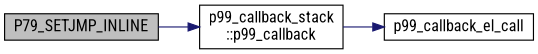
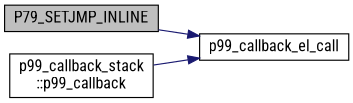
(173, 27) -> (173, 32)
